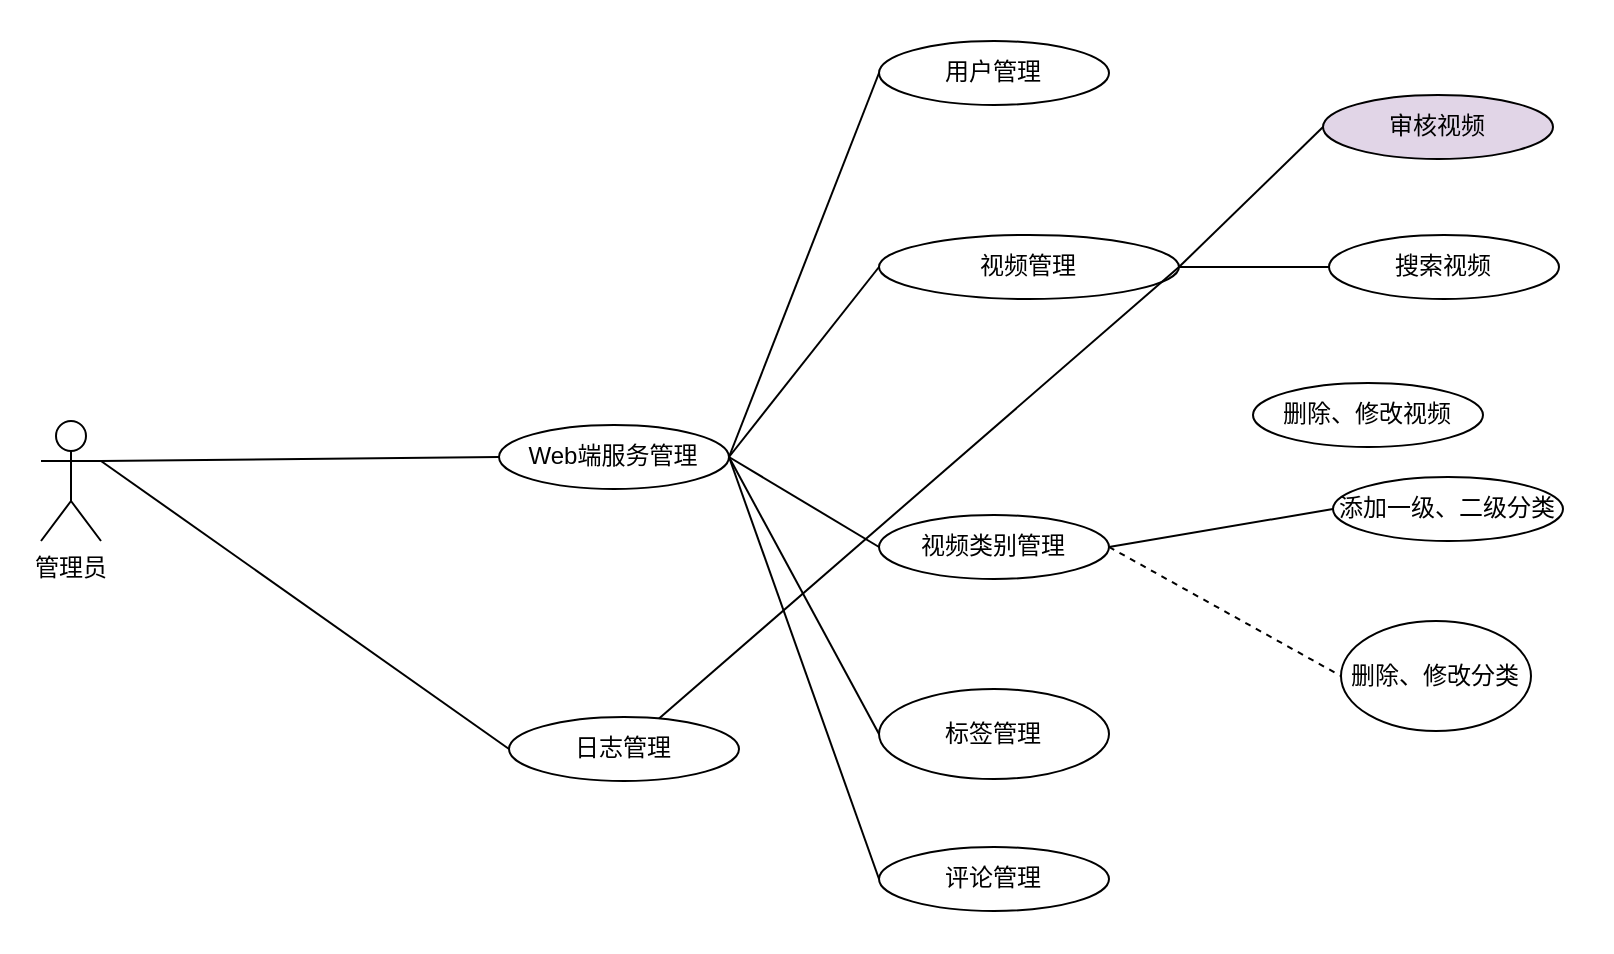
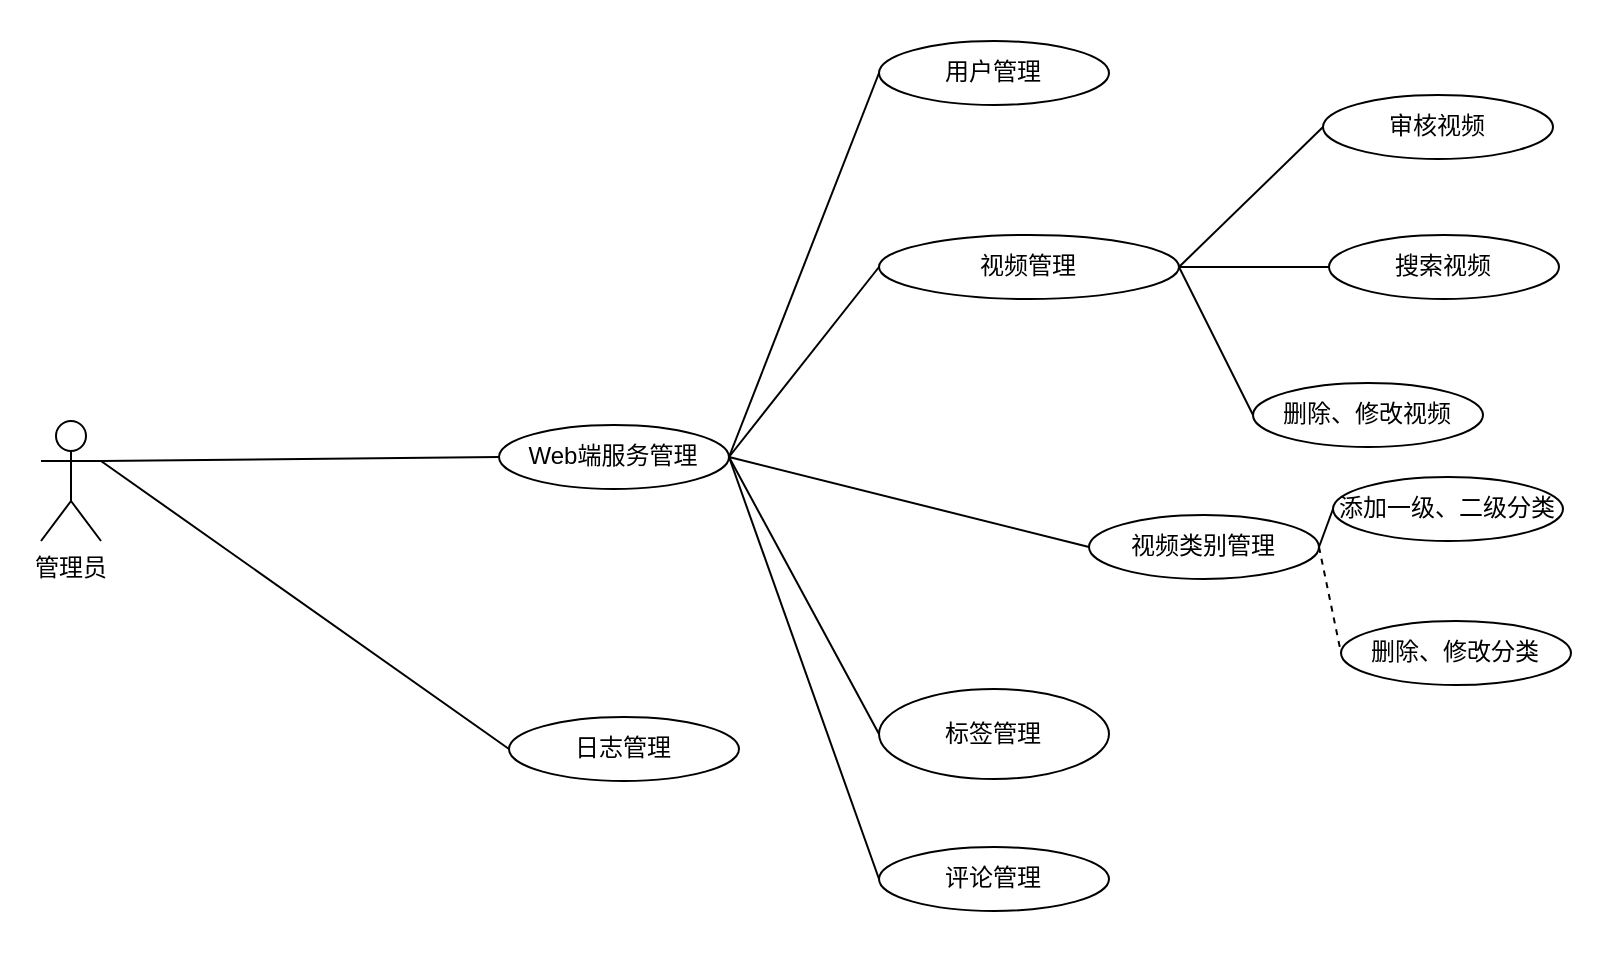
(1438, 127) -> (1438, 127)
(1024, 402) -> (1217, 342)
(994, 547) -> (1204, 547)
(1436, 676) -> (1456, 653)
